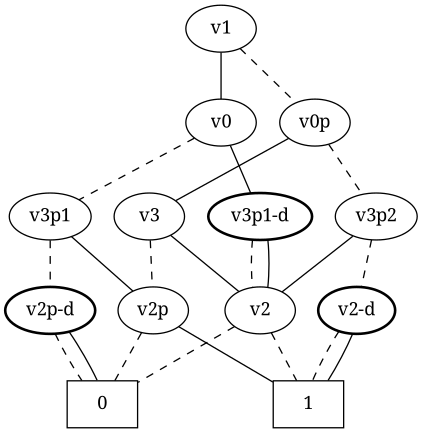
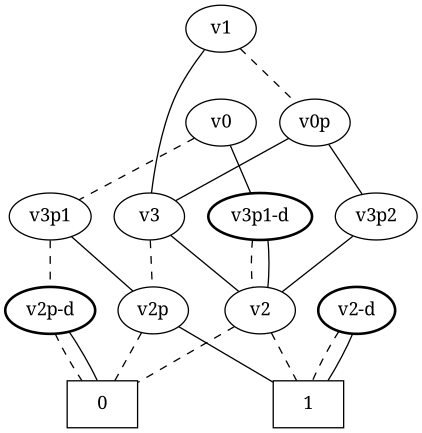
(221, 76) -> (167, 117)
(345, 169) -> (345, 169)
(367, 263) -> none
